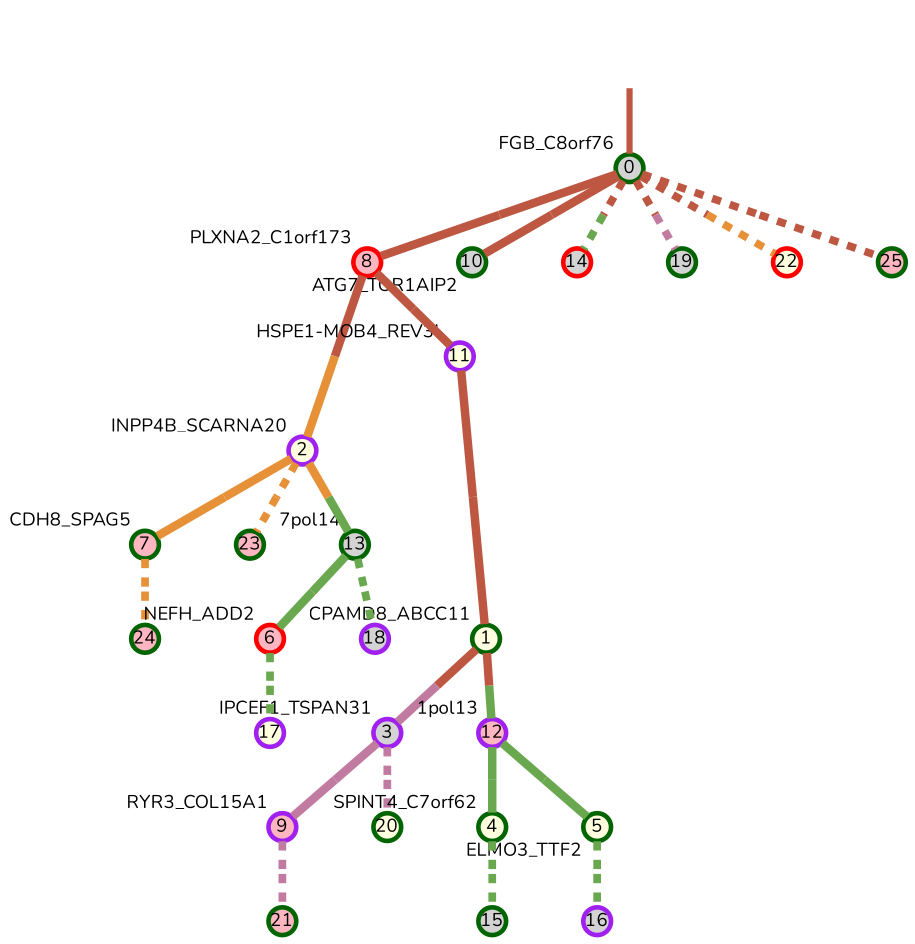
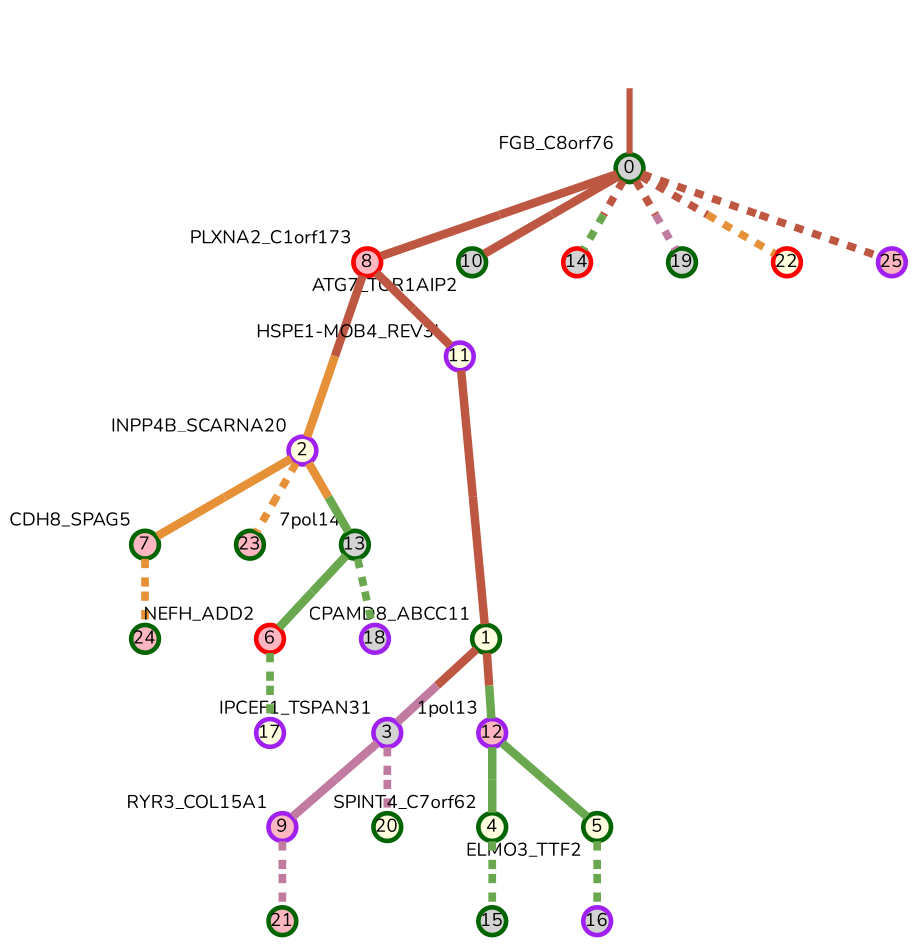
(892, 262) -> (892, 262)
